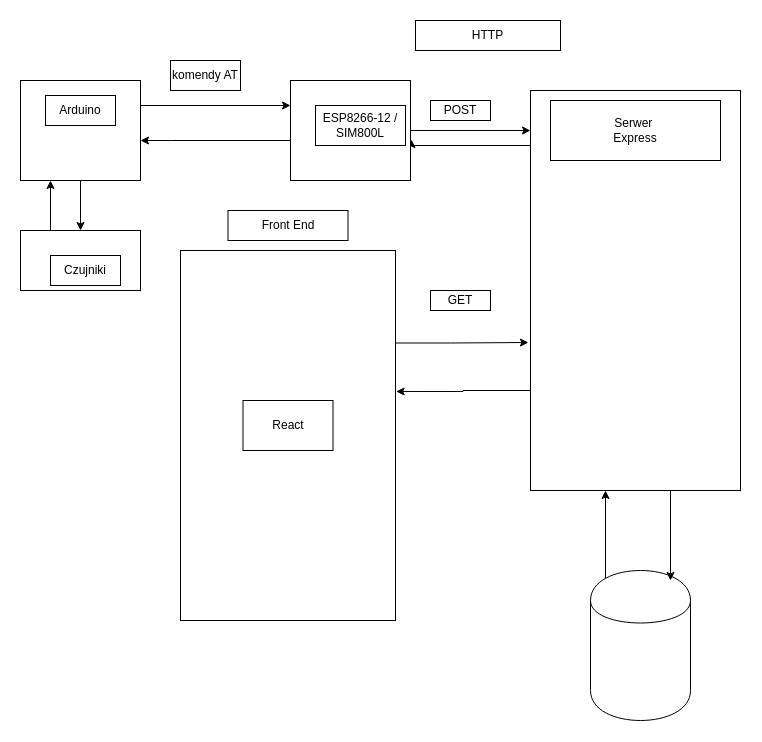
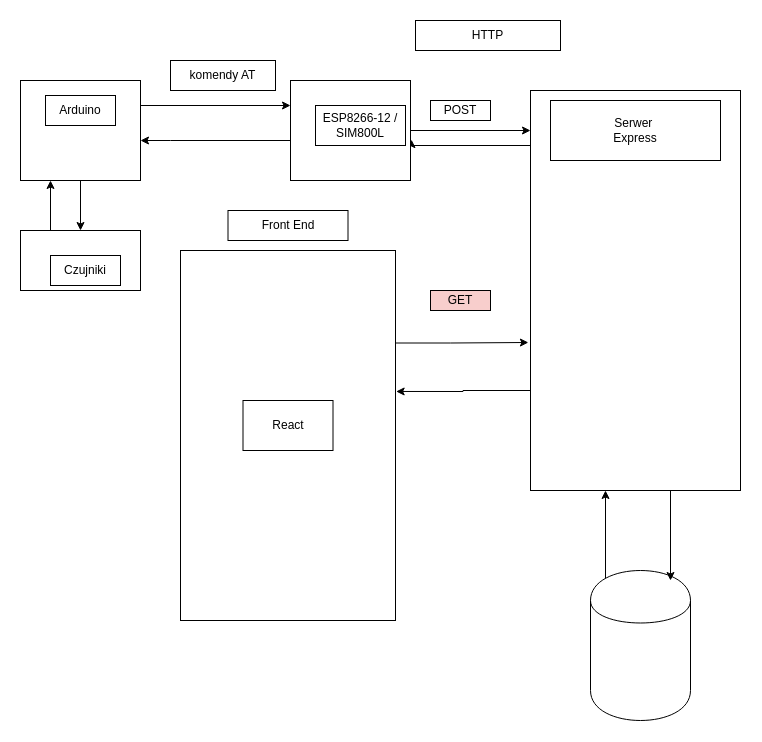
(206, 76) -> (223, 76)
(461, 301) -> (461, 301)
